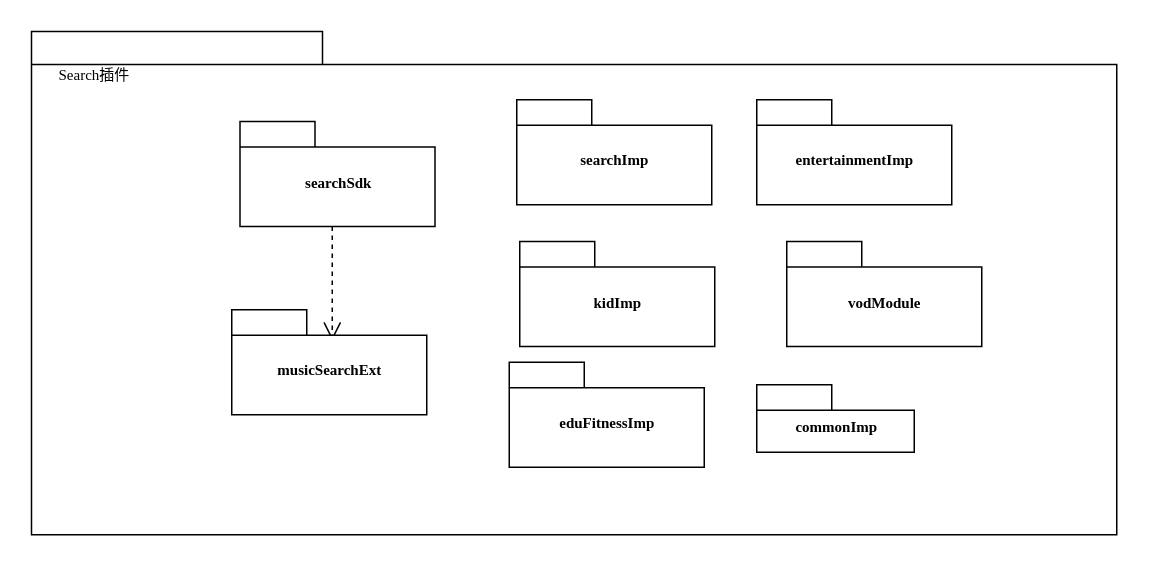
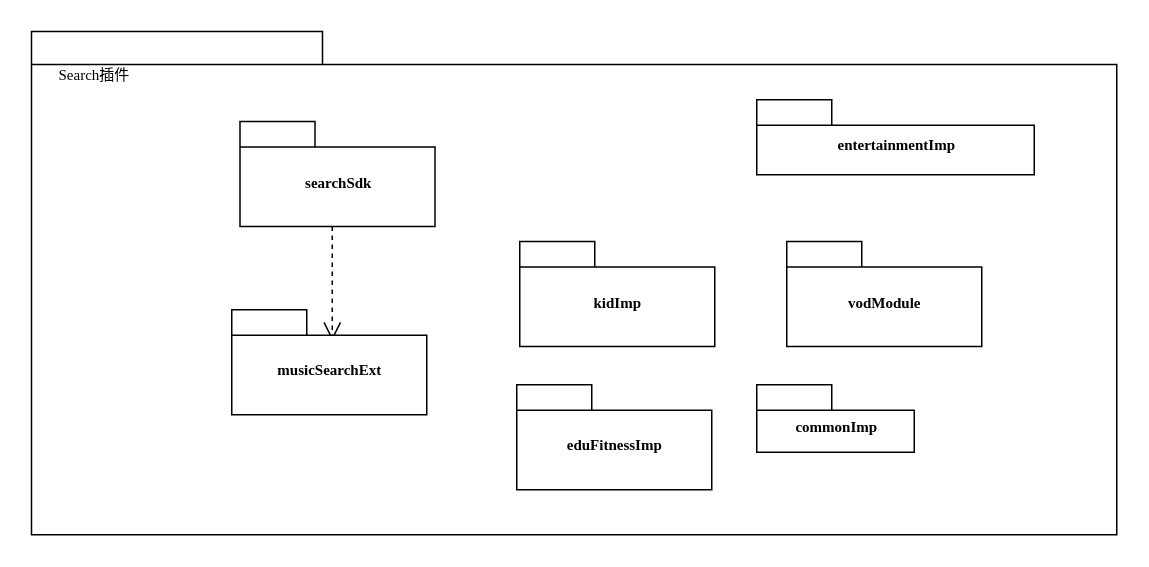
(614, 152) -> none
(854, 152) -> (896, 137)
(607, 415) -> (614, 437)
